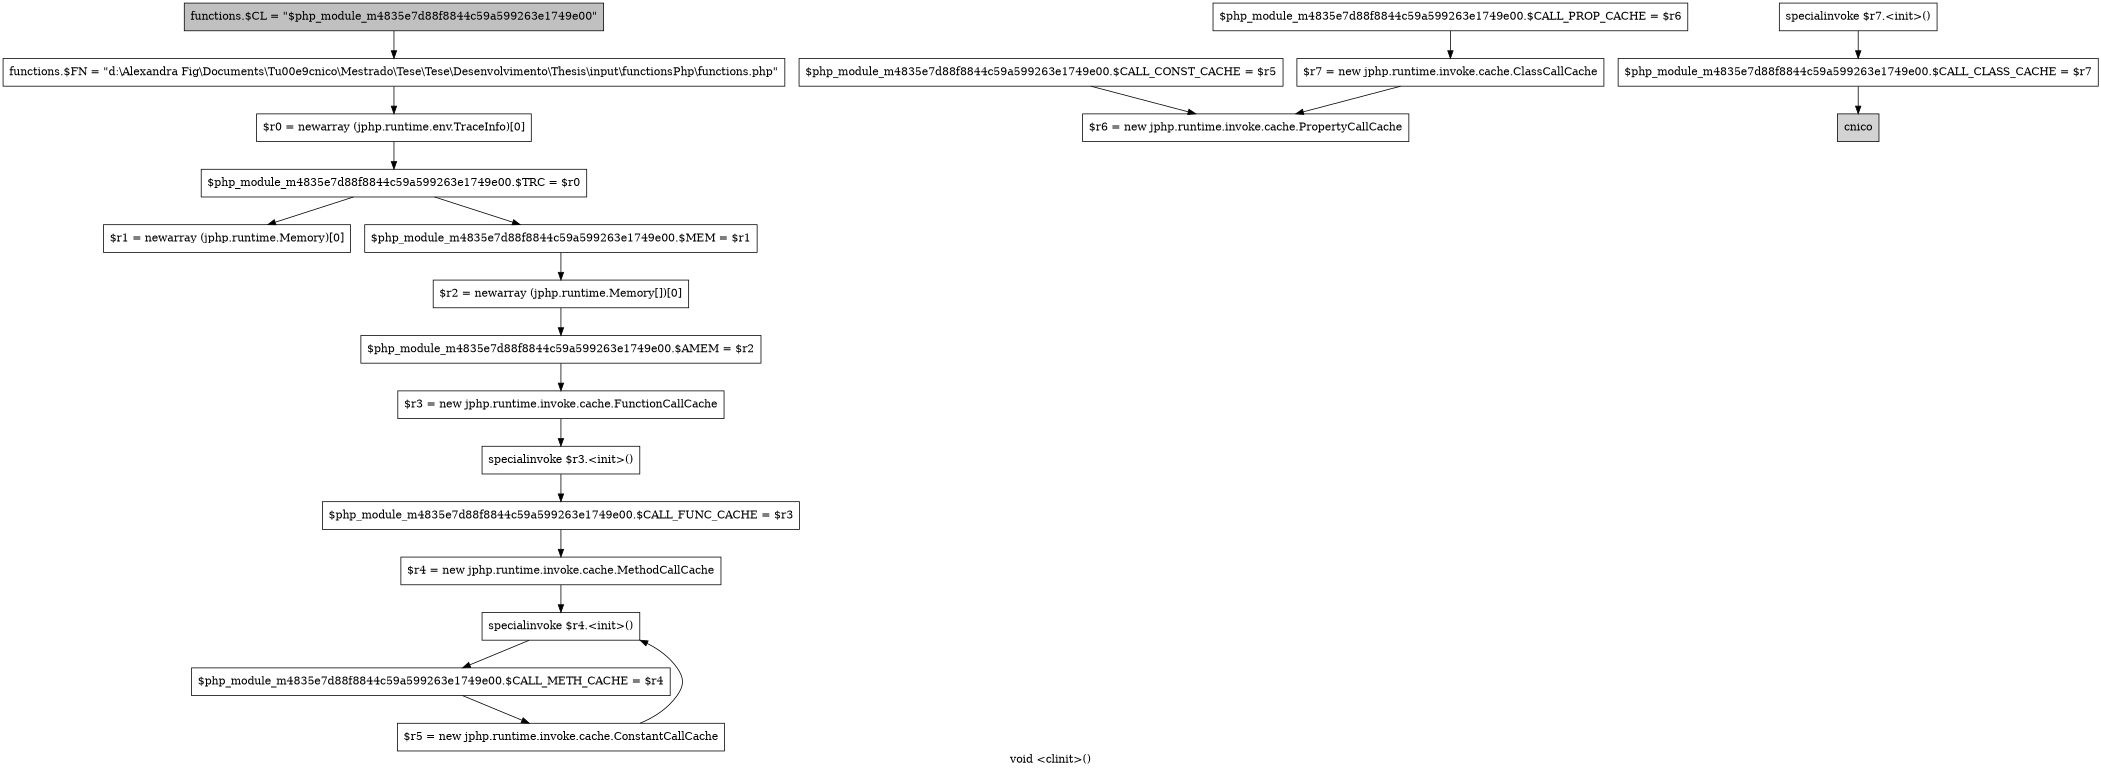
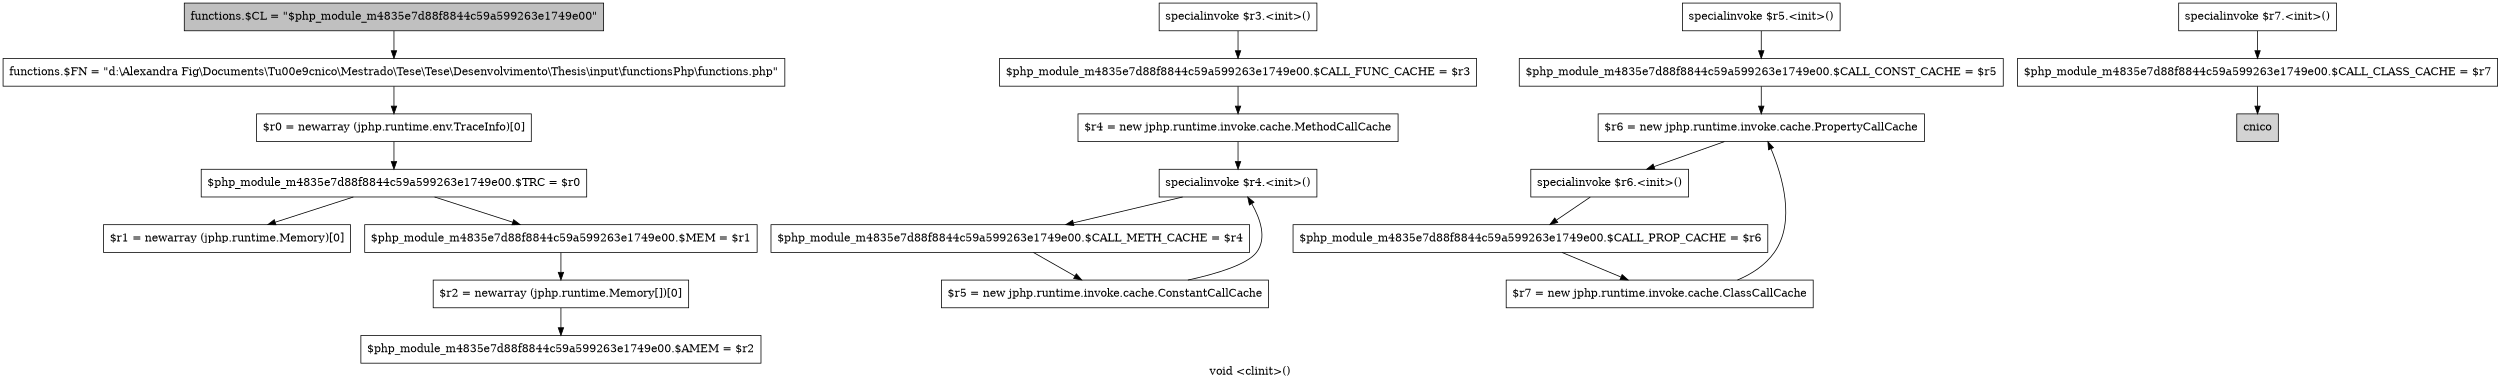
none -> (1761, 17)
none -> (1610, 183)
(561, 405) -> none
